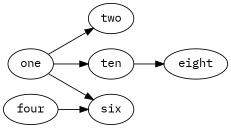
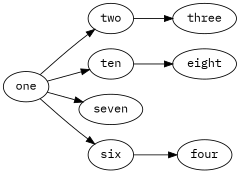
none -> (205, 19)
(69, 109) -> (151, 155)
none -> (111, 109)
